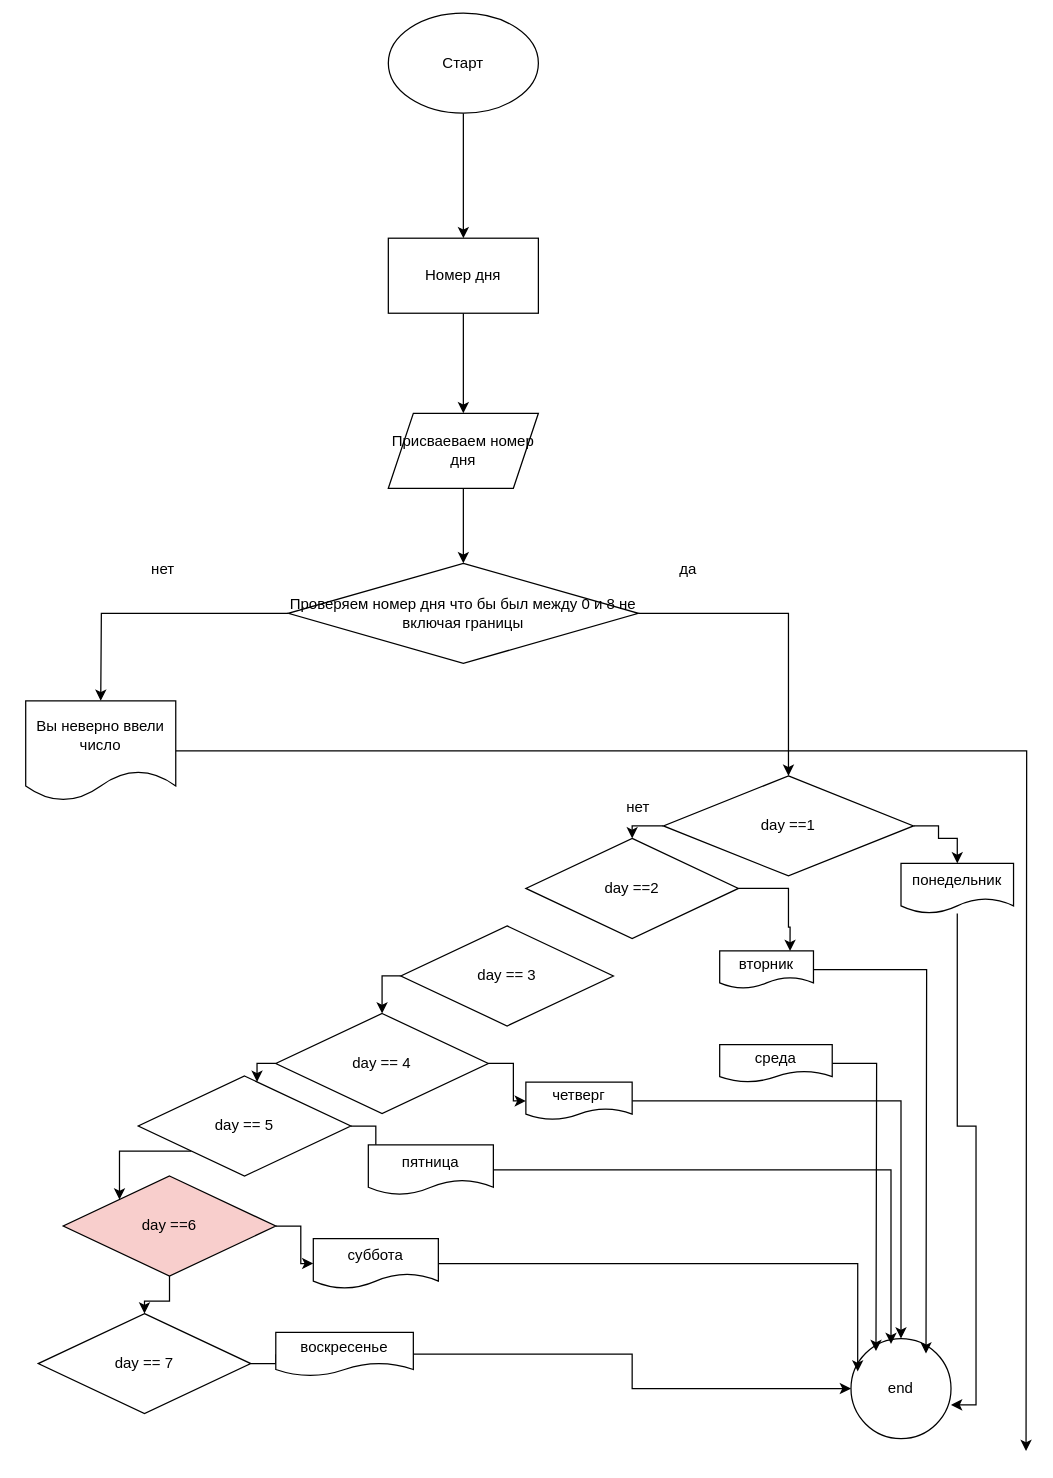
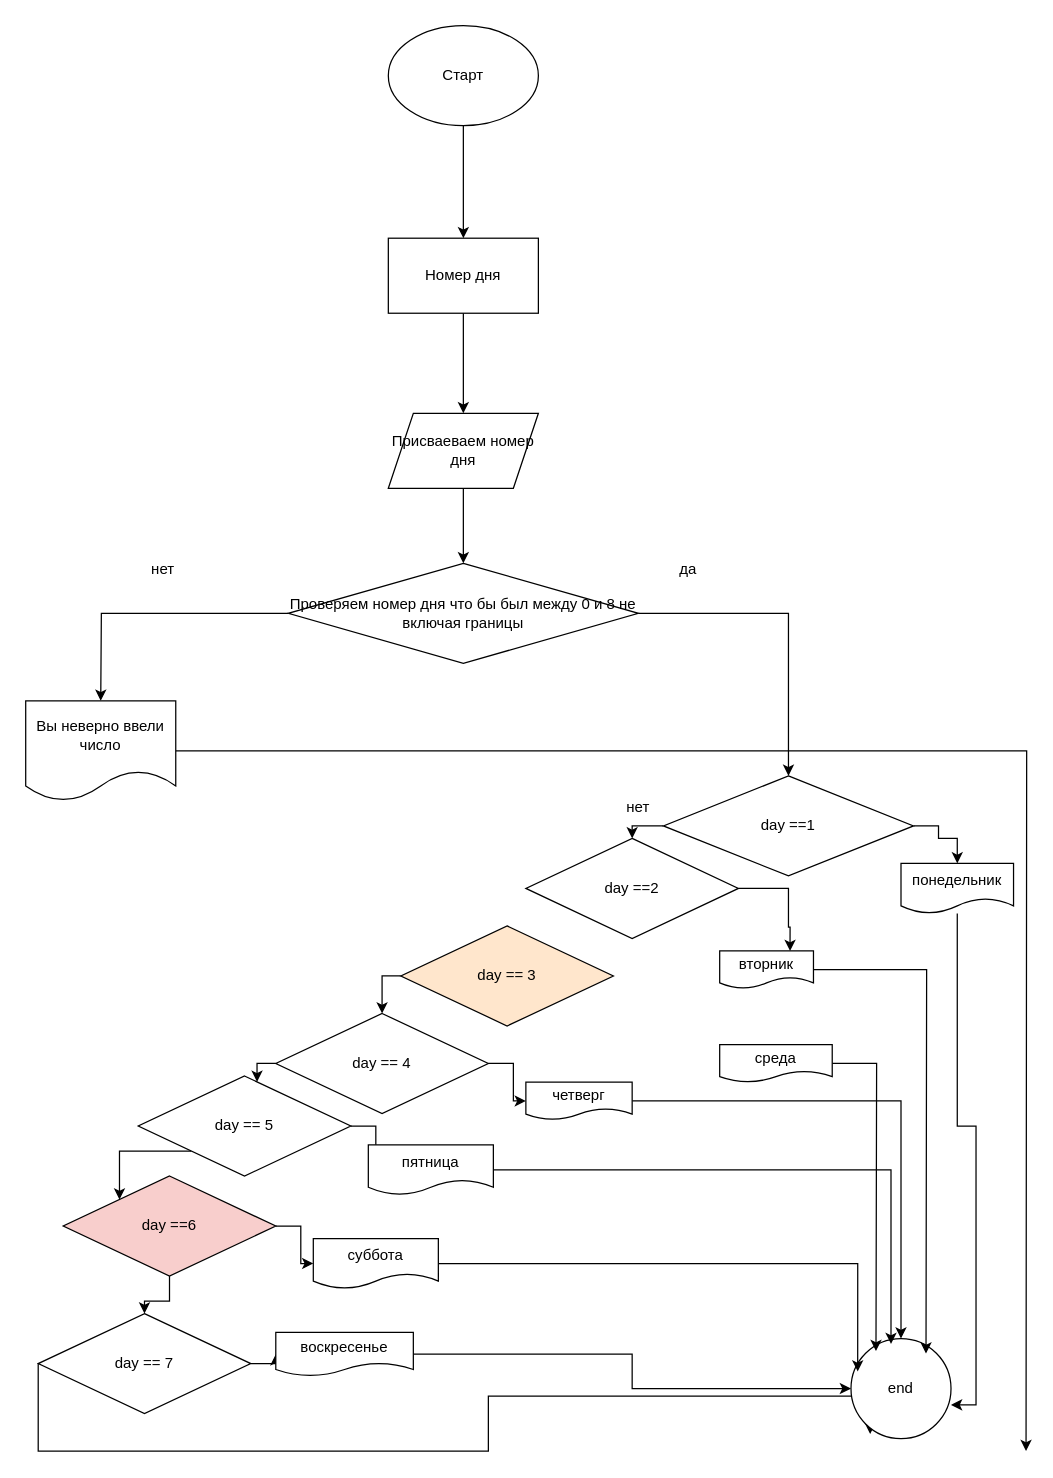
(463, 63) -> (463, 76)
(507, 976) -> (507, 976)
(276, 1363) -> (273, 1363)
none -> (428, 1451)
